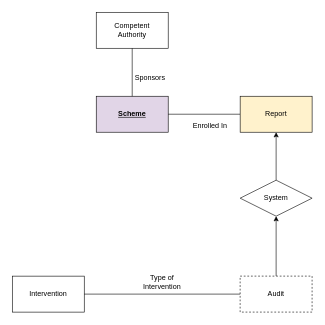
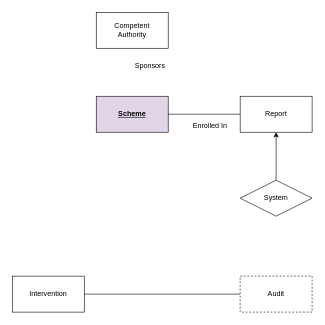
(132, 72) -> none
(150, 78) -> (150, 66)
(276, 114) -> (276, 114)
(276, 221) -> none
(162, 282) -> none
